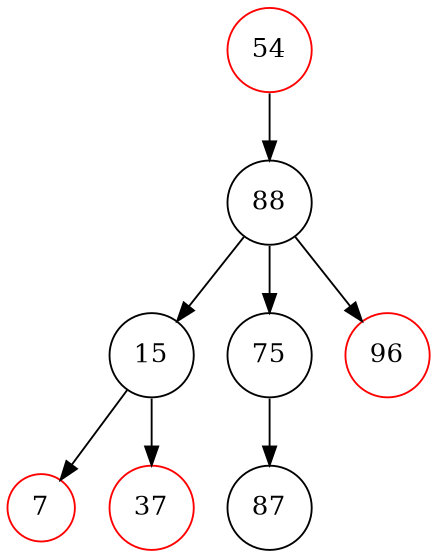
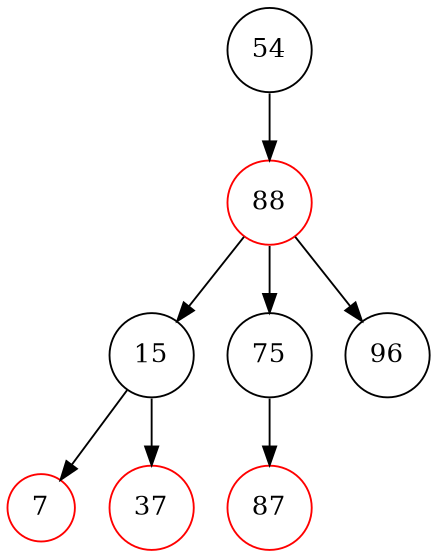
(270, 50) -> (270, 50)
(270, 203) -> (270, 203)
(388, 355) -> (388, 355)
(270, 508) -> (270, 508)
